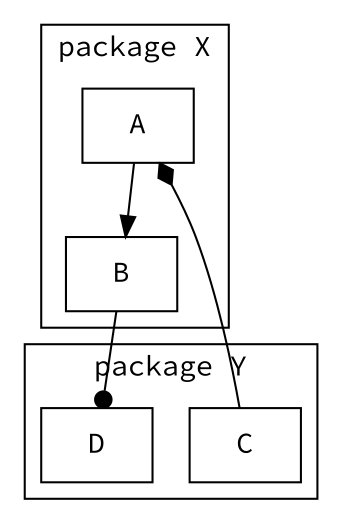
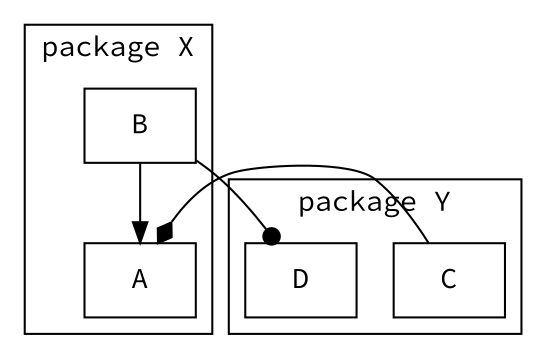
(131, 190) -> (140, 193)
